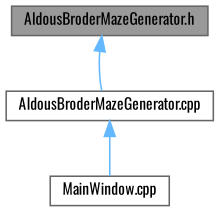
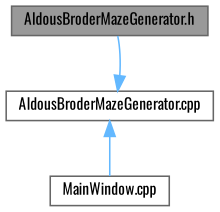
(100, 71) -> (120, 56)
